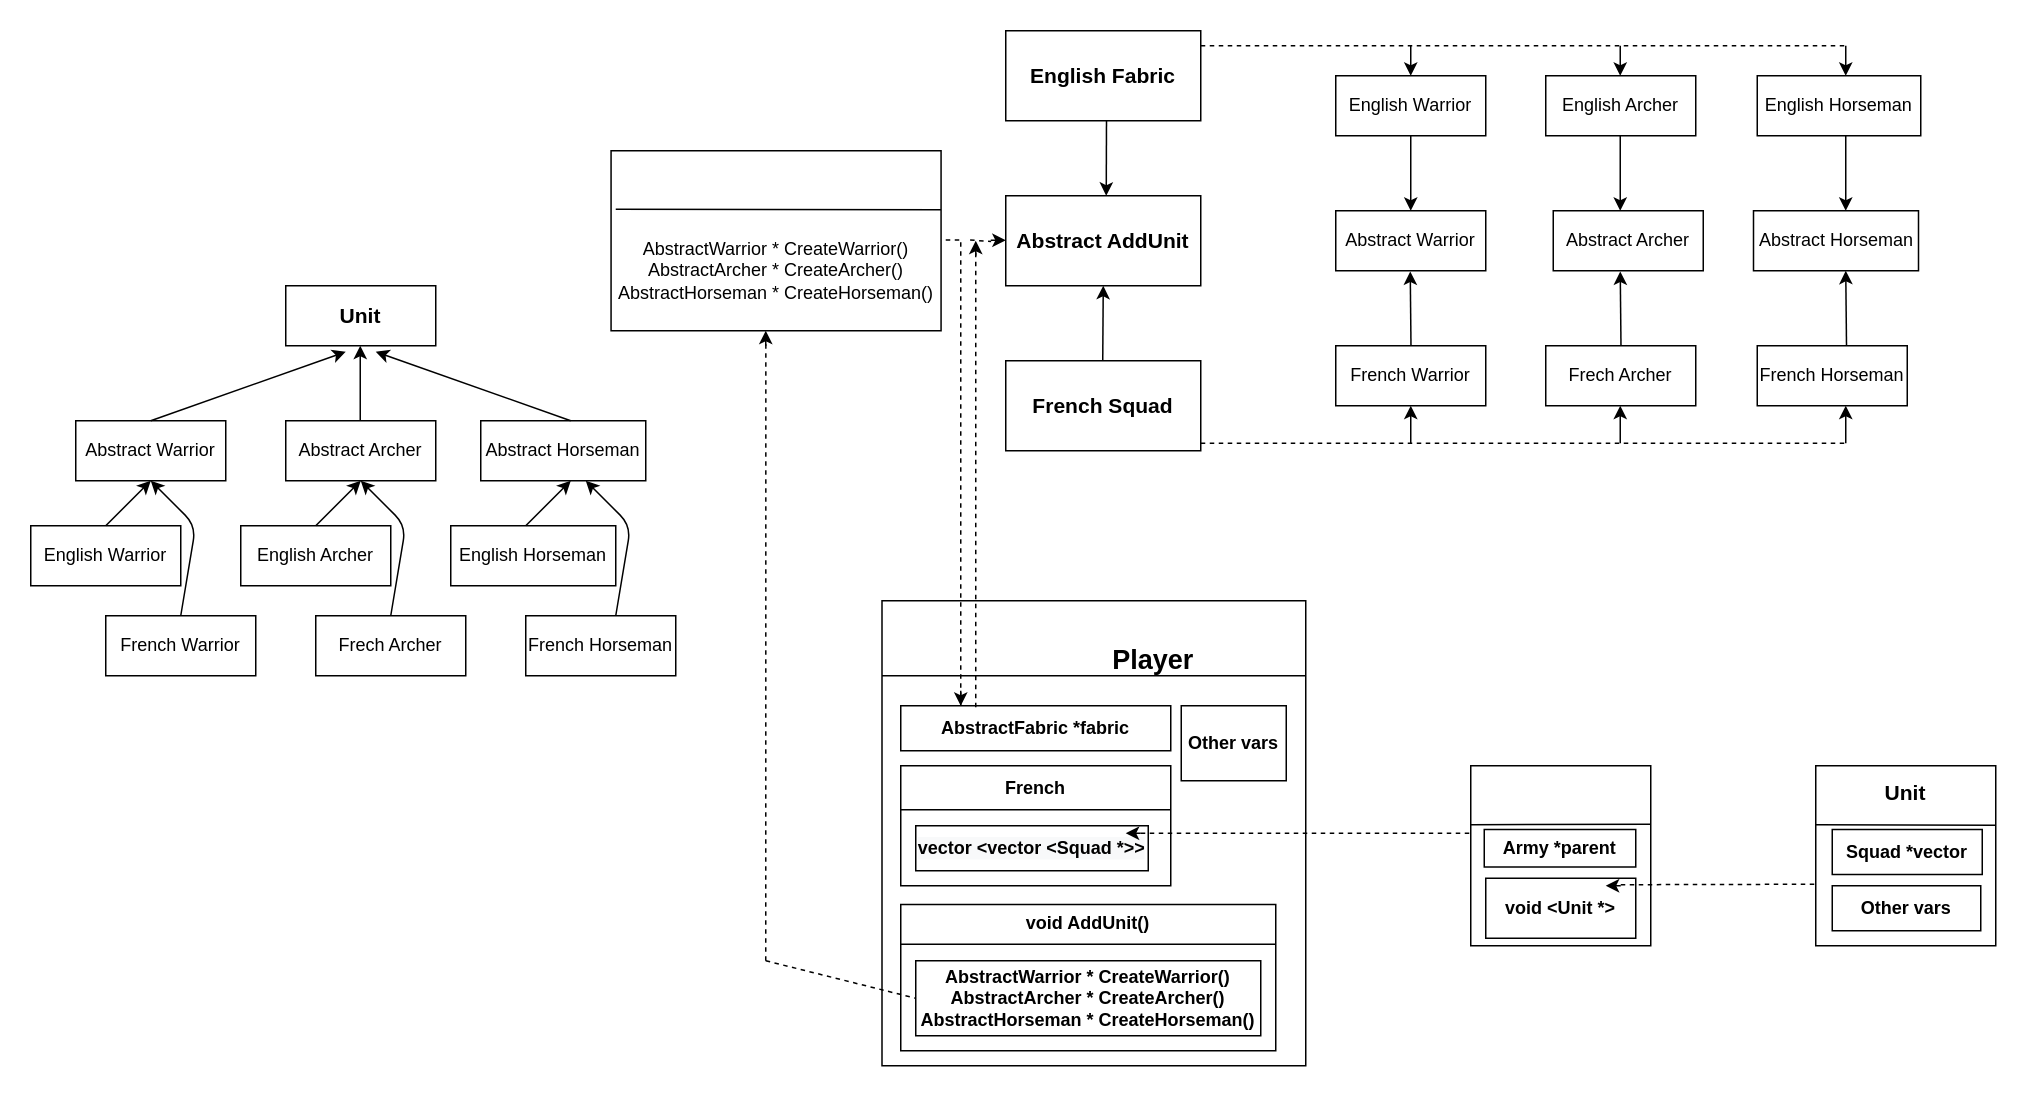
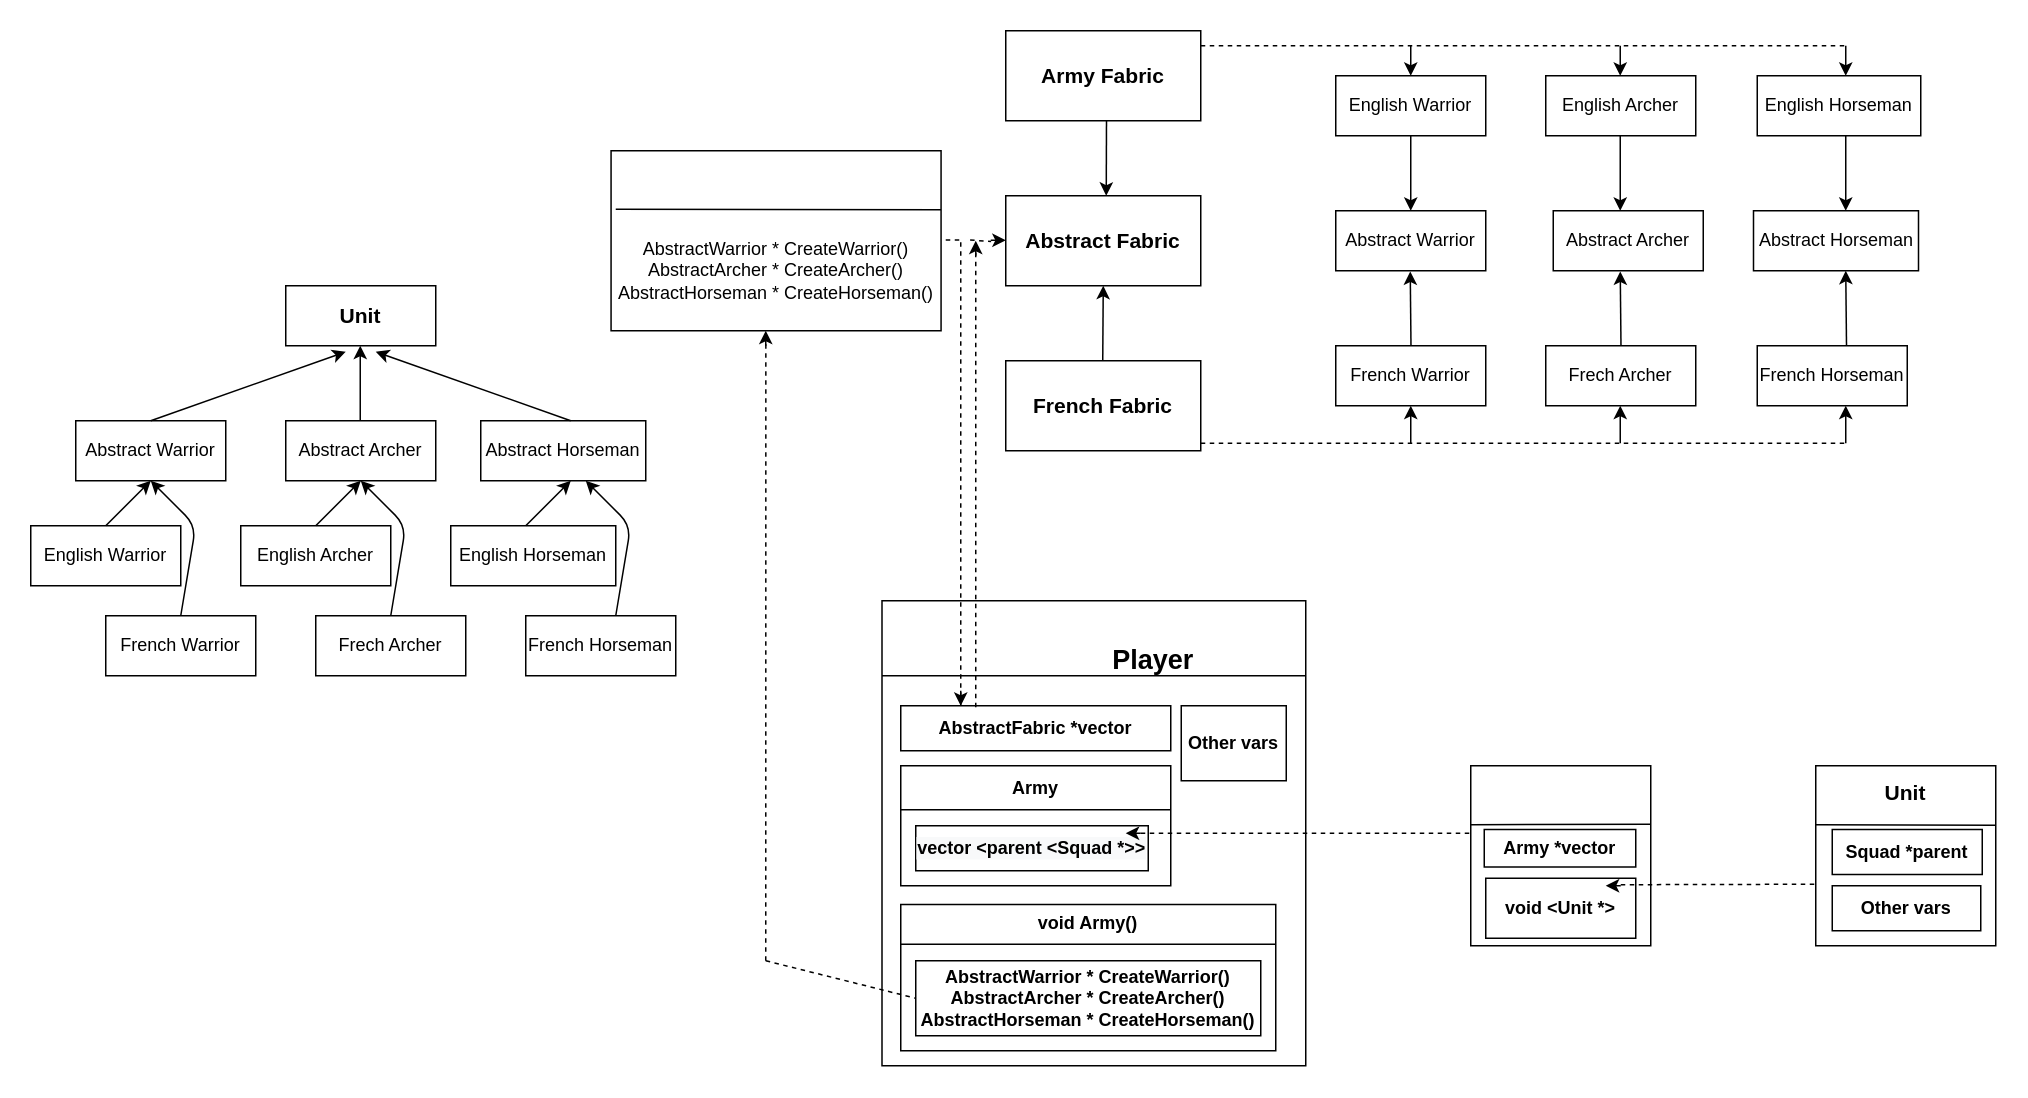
(1103, 76) -> (1103, 76)
(1103, 241) -> (1103, 241)
(1103, 406) -> (1103, 406)
(1036, 728) -> (1036, 728)
(1036, 788) -> (1036, 788)
(1032, 848) -> (1032, 848)
(1560, 848) -> (1560, 848)
(1907, 853) -> (1907, 853)
(1088, 923) -> (1088, 923)
